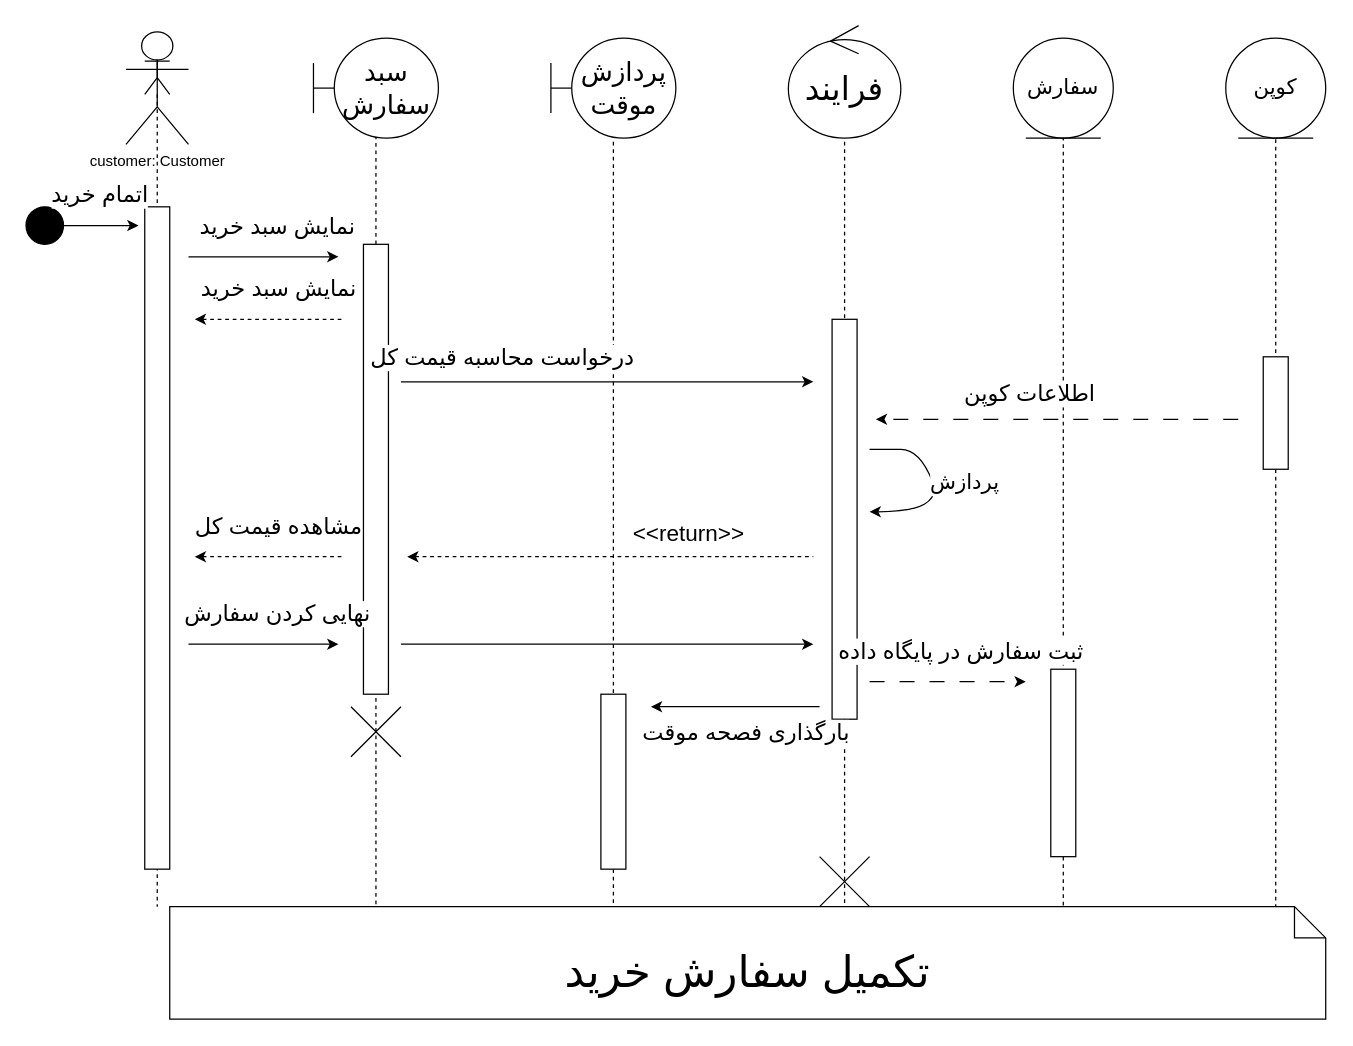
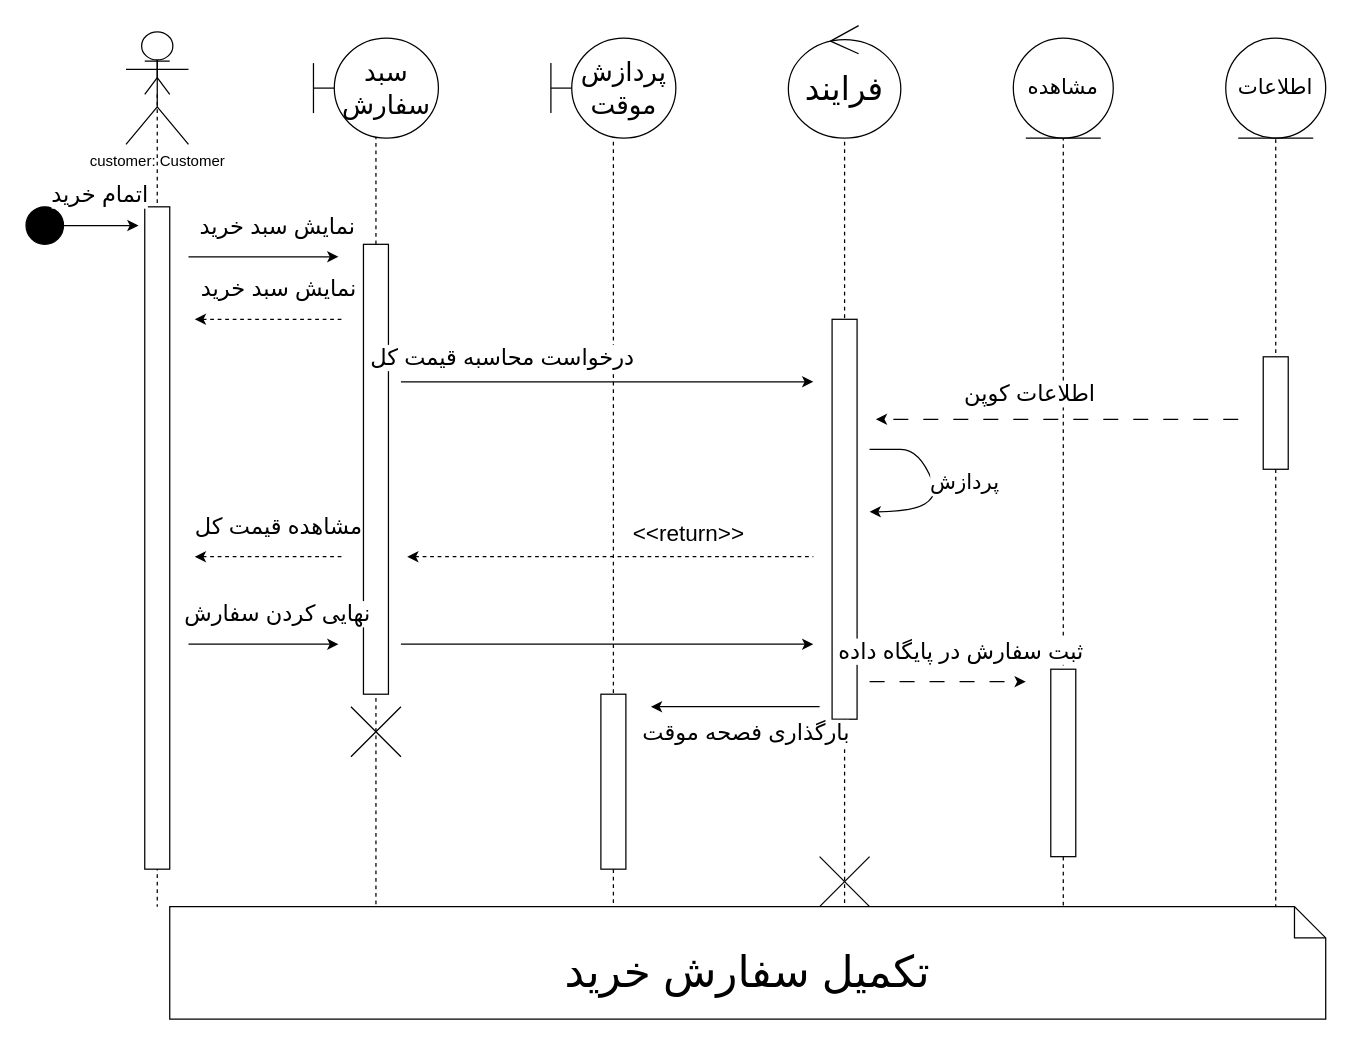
(1063, 88) -> (1063, 88)
(1276, 88) -> (1276, 88)
